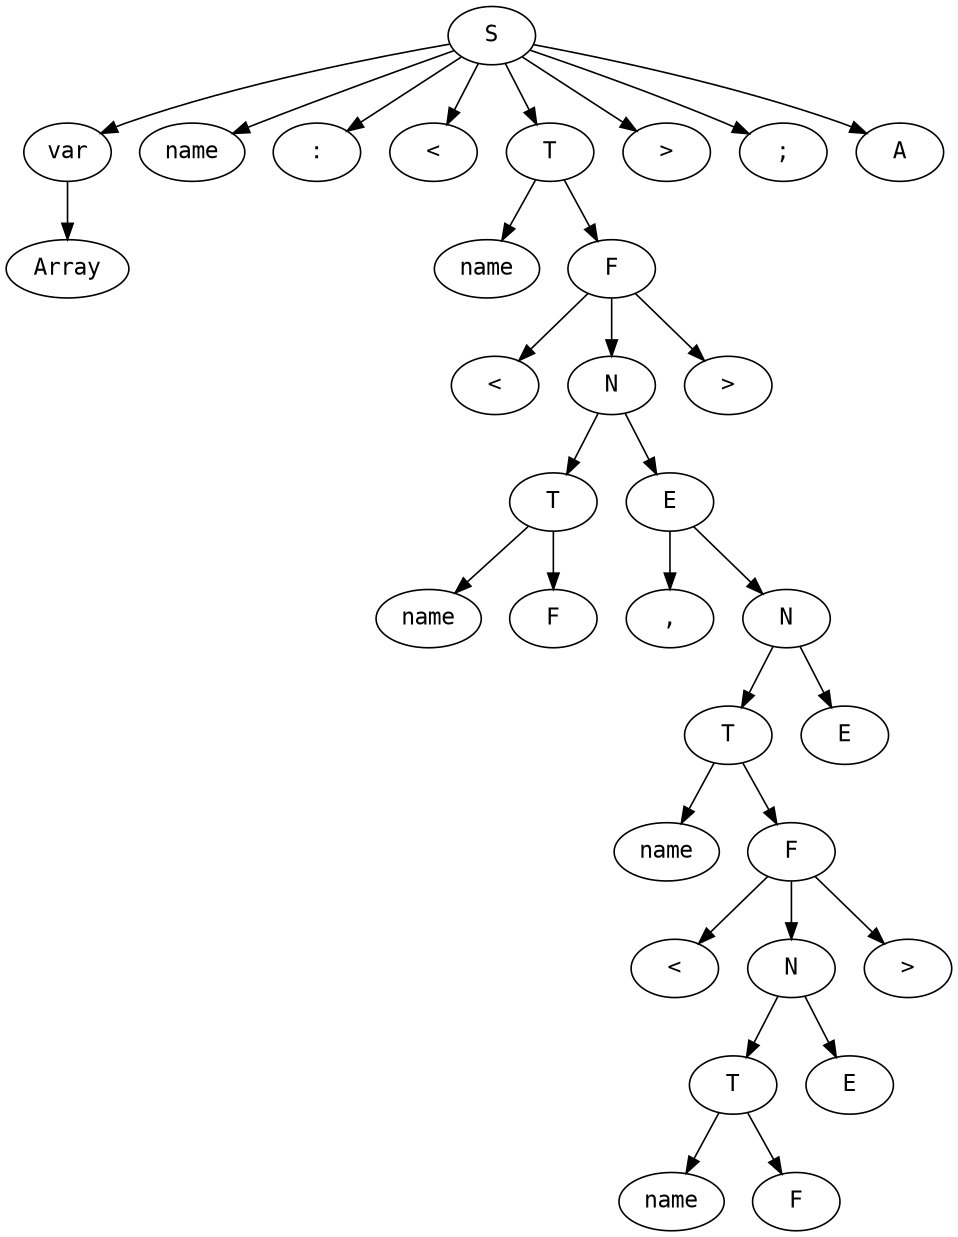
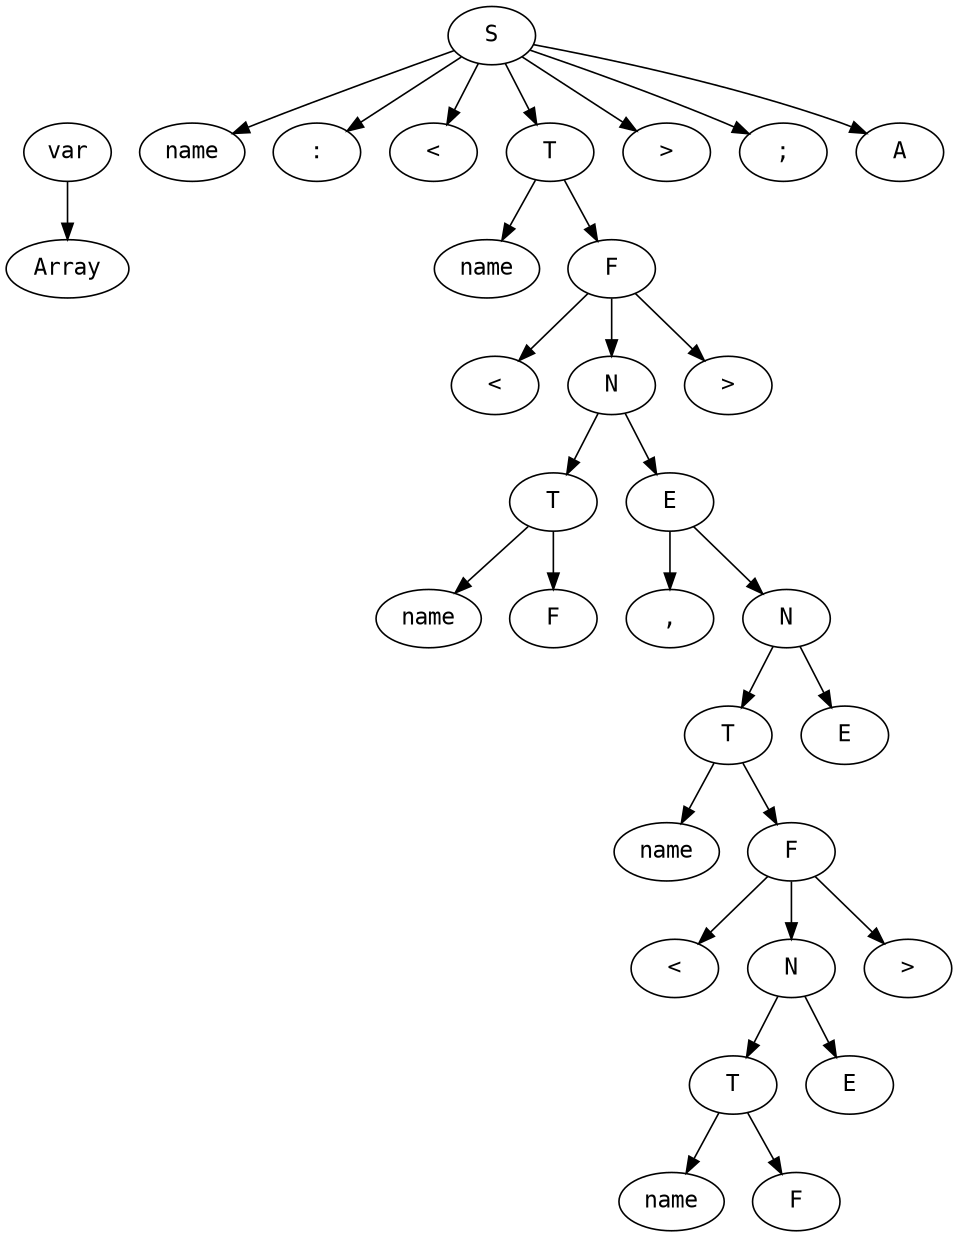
(281, 79) -> none
